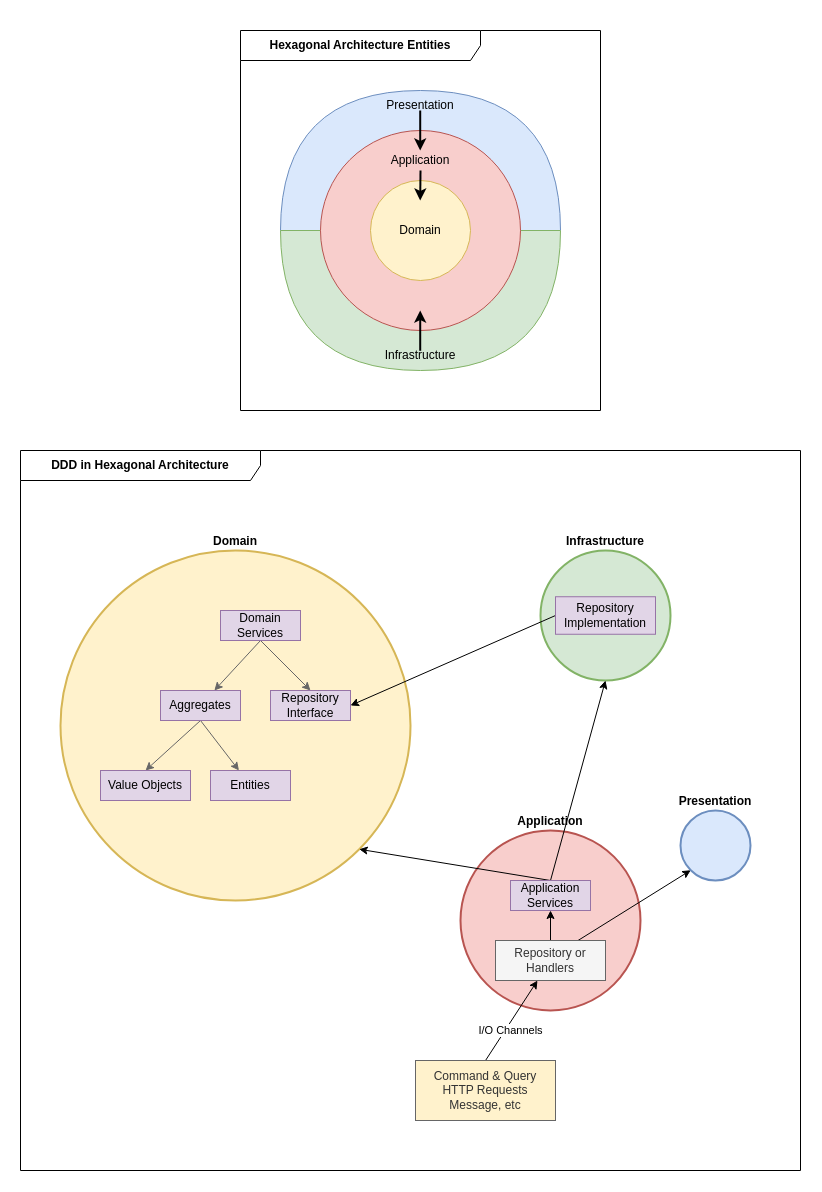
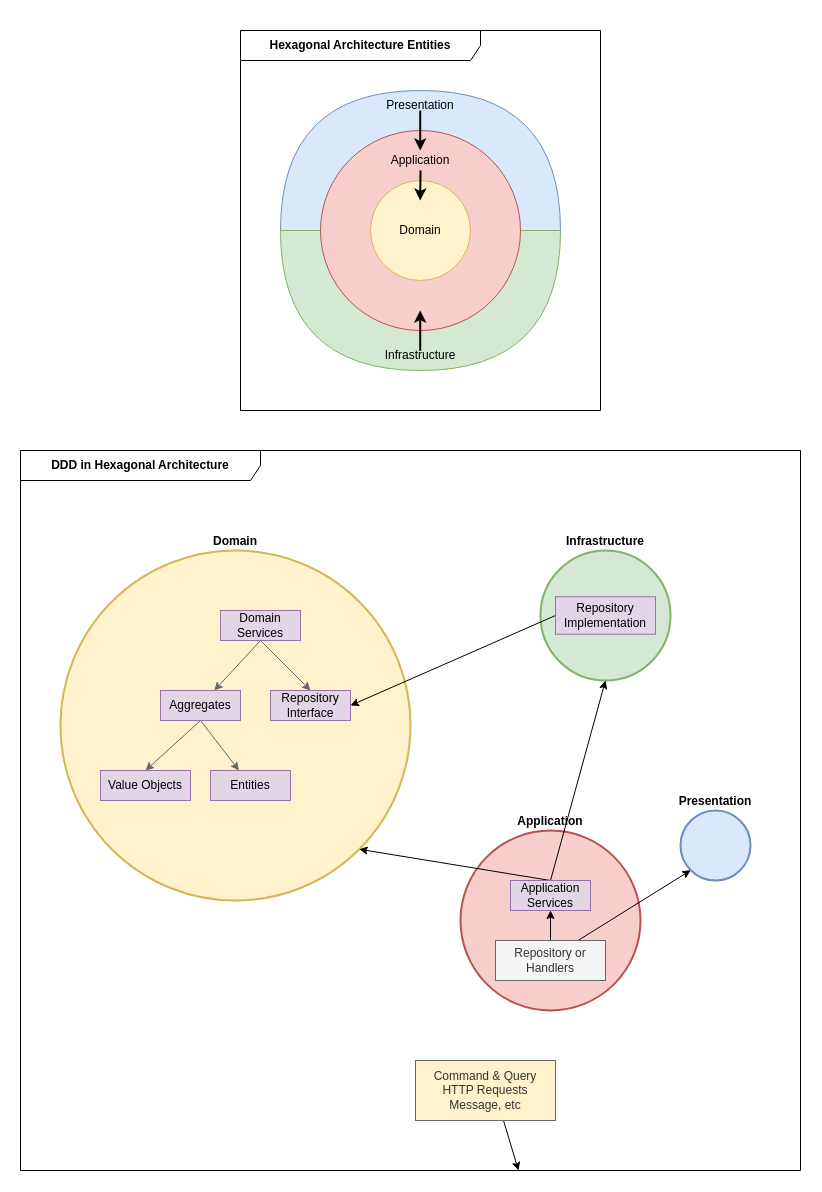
(509, 1024) -> (510, 1141)
